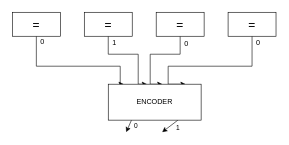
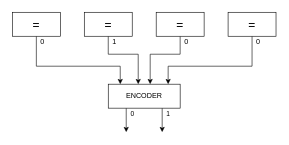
(155, 102) -> (144, 96)
